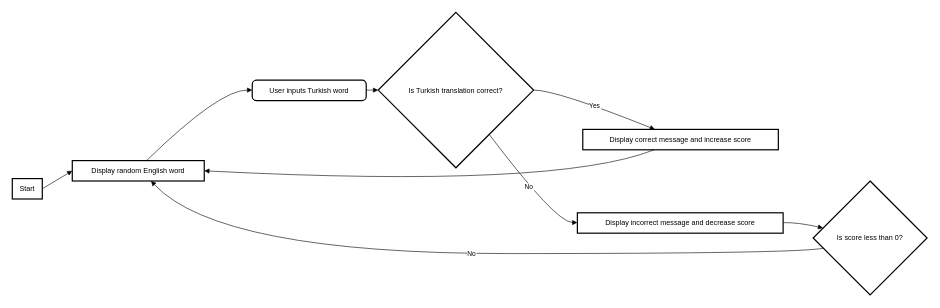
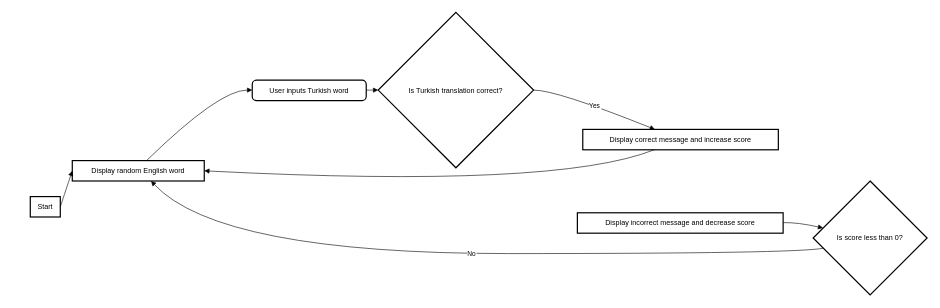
(511, 162) -> none
(27, 189) -> (45, 207)
